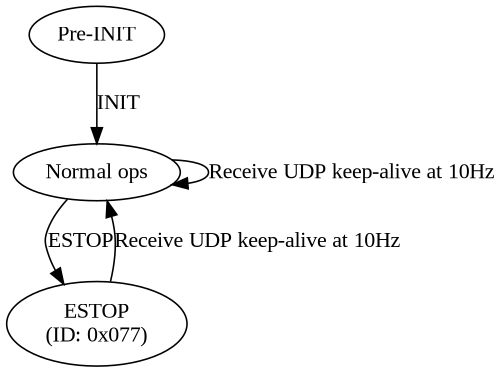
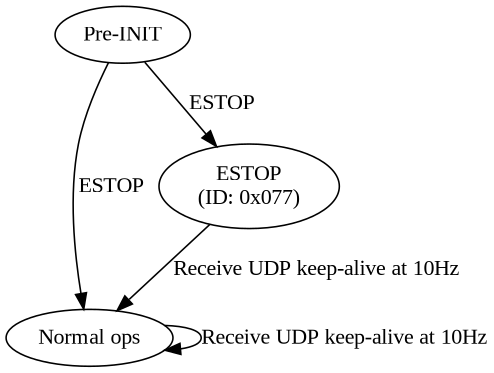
(119, 104) -> (112, 186)
(47, 233) -> (175, 98)
